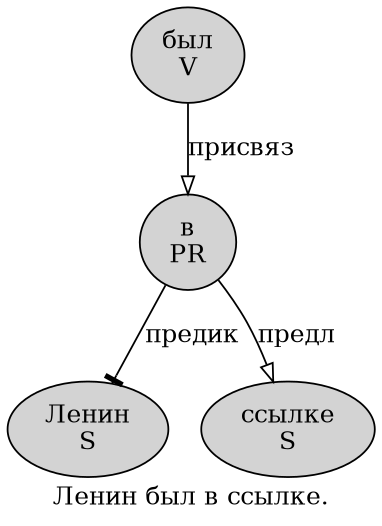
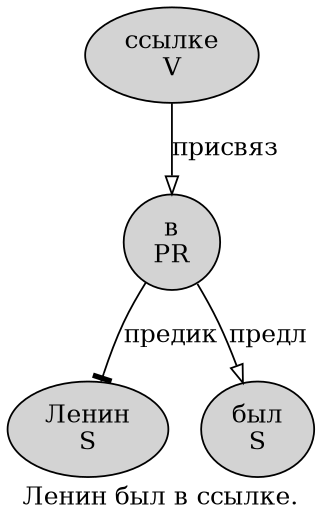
(188, 55) -> (172, 55)
(288, 429) -> (258, 429)
